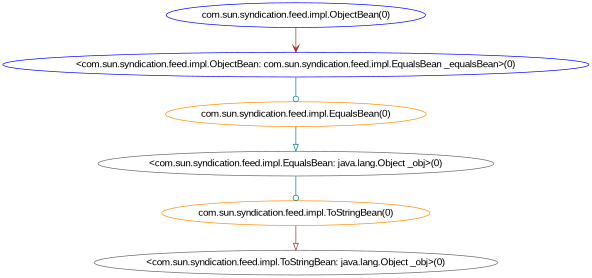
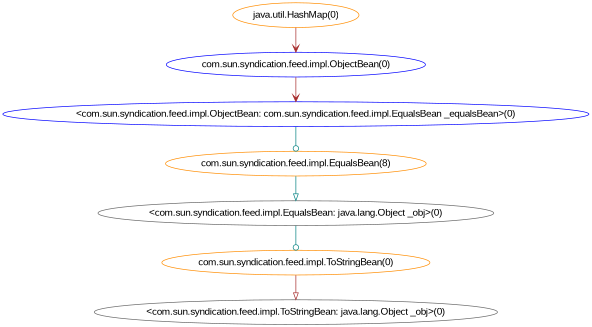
none -> (296, 15)
(296, 114) -> (296, 164)
